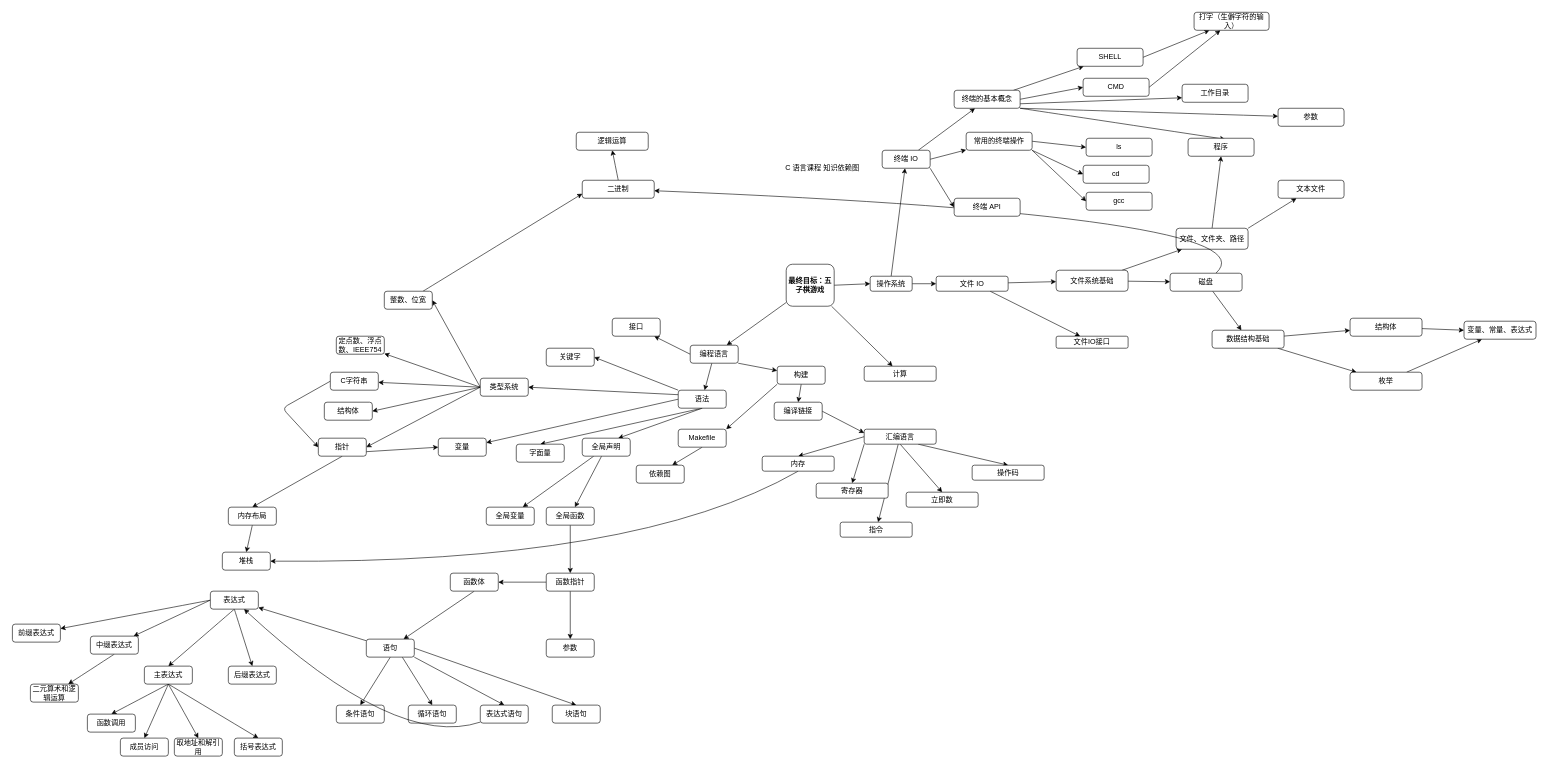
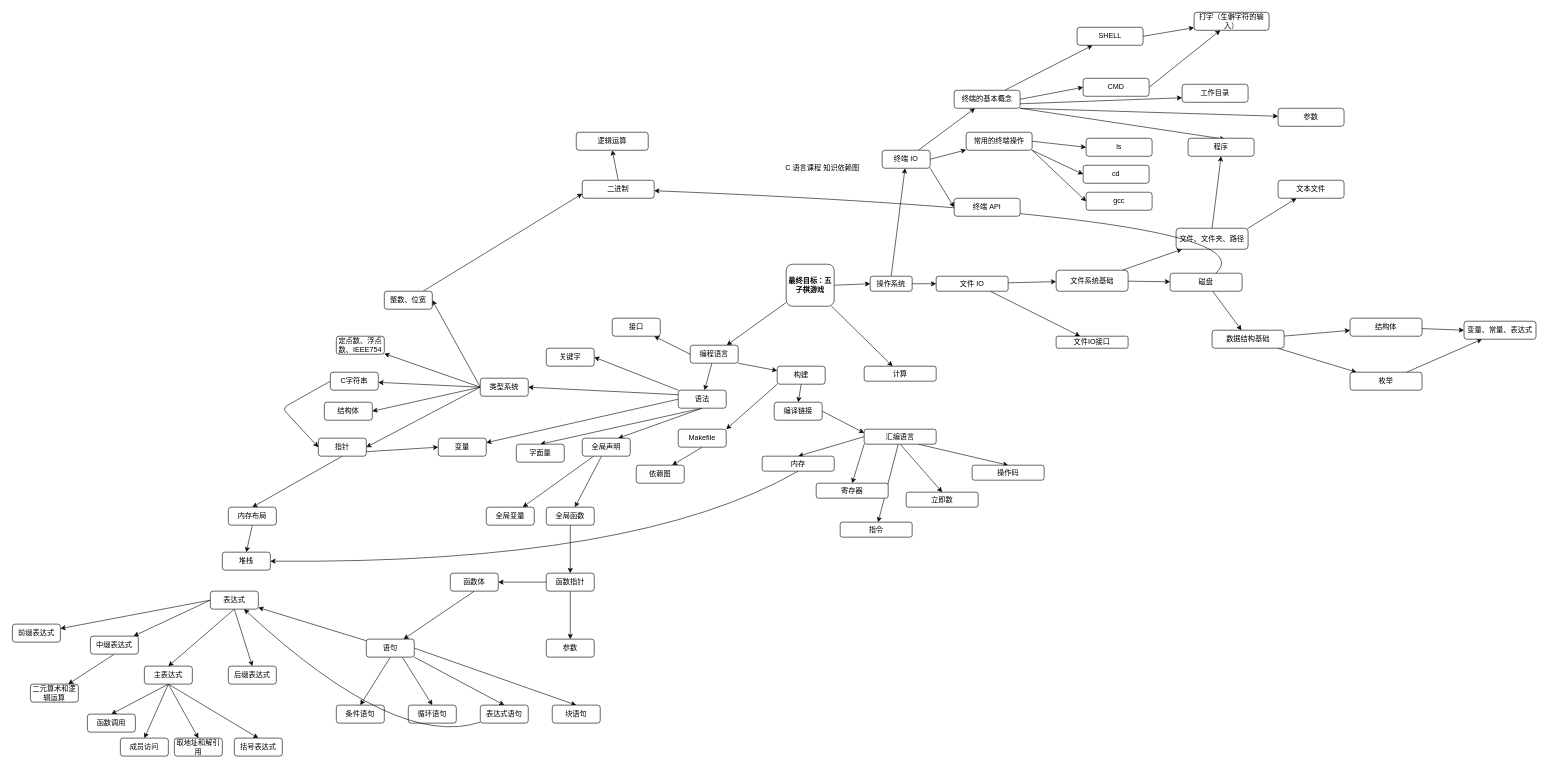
(1110, 57) -> (1110, 36)
